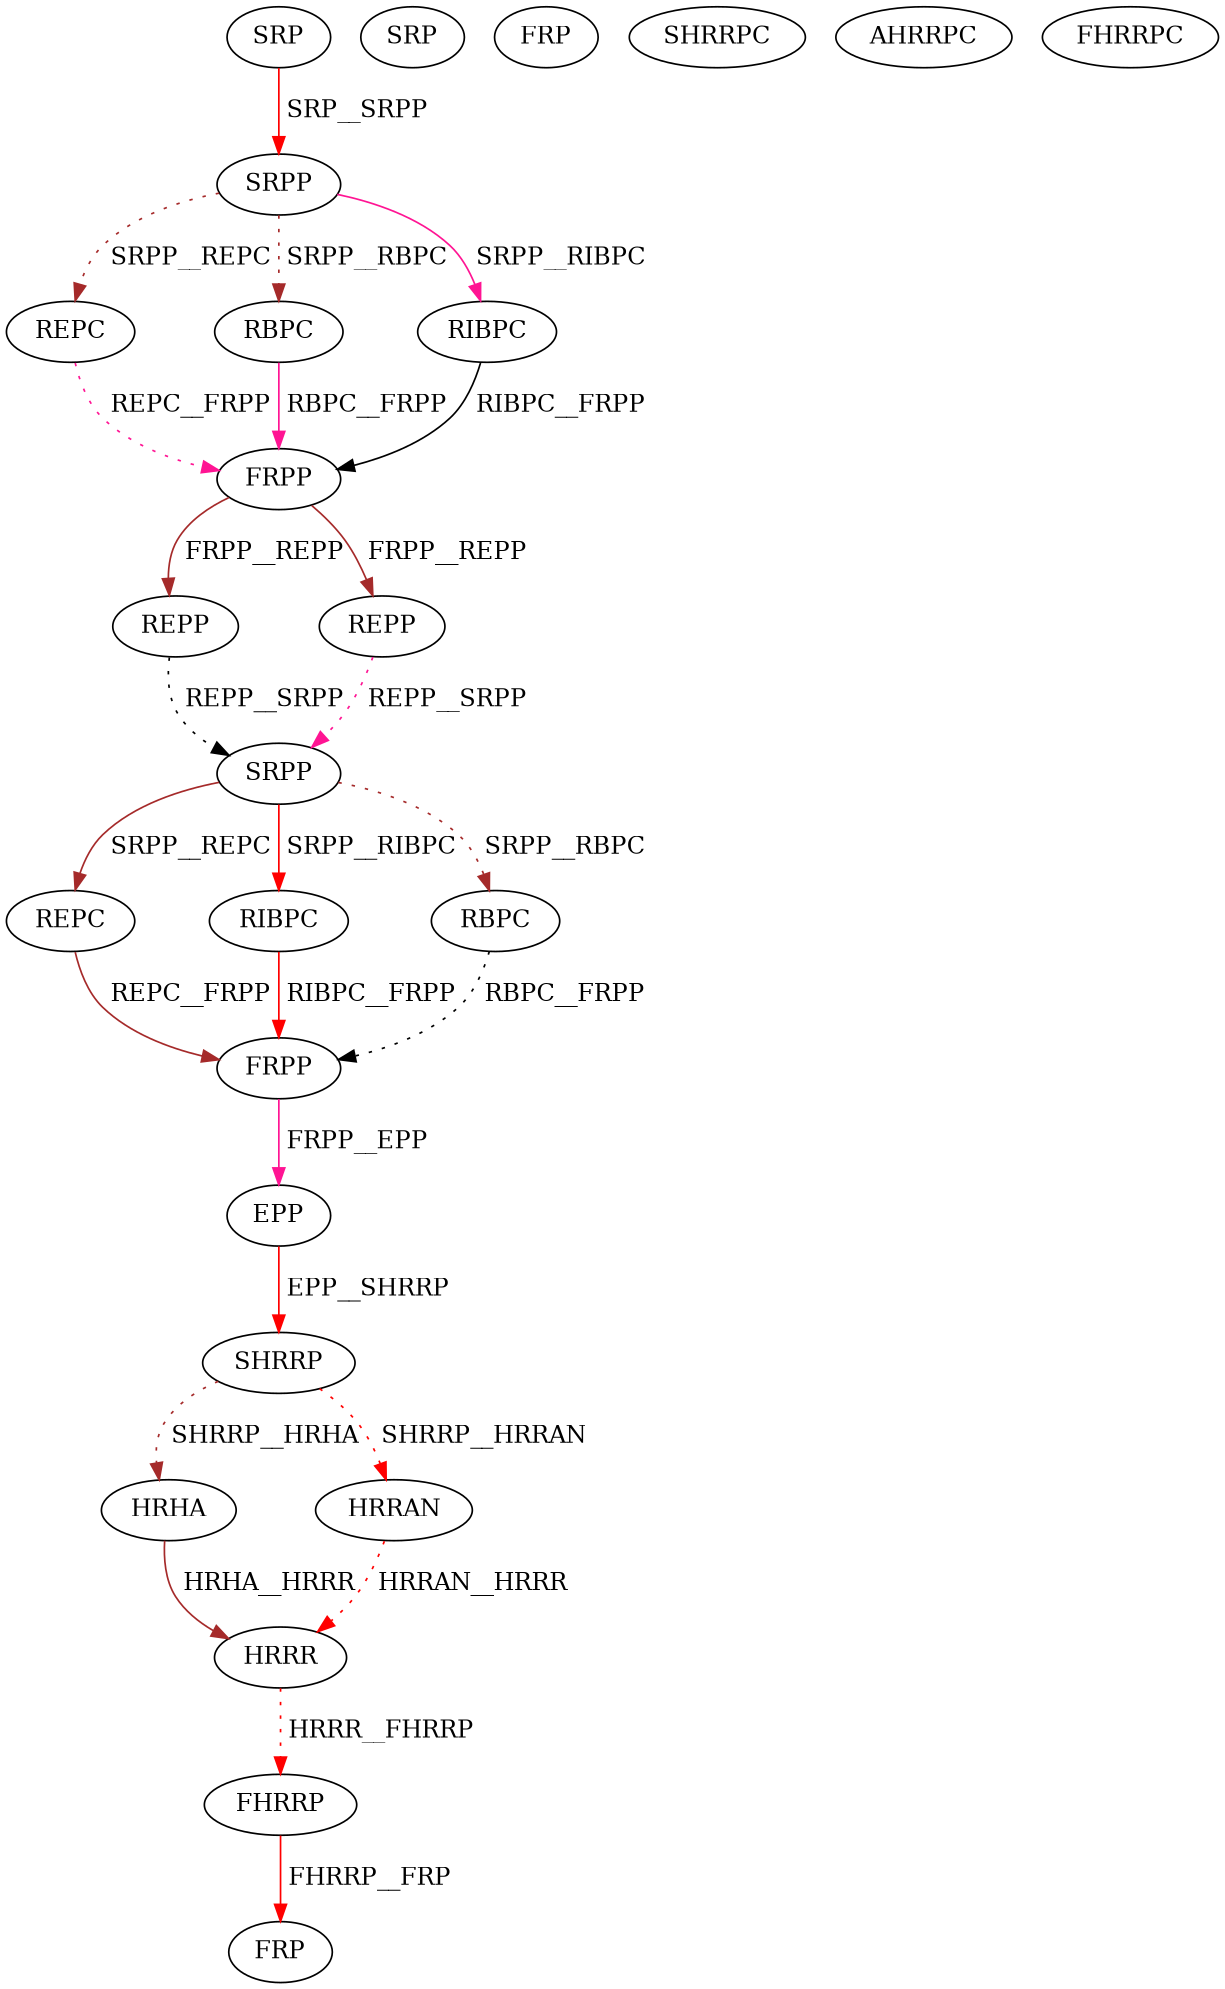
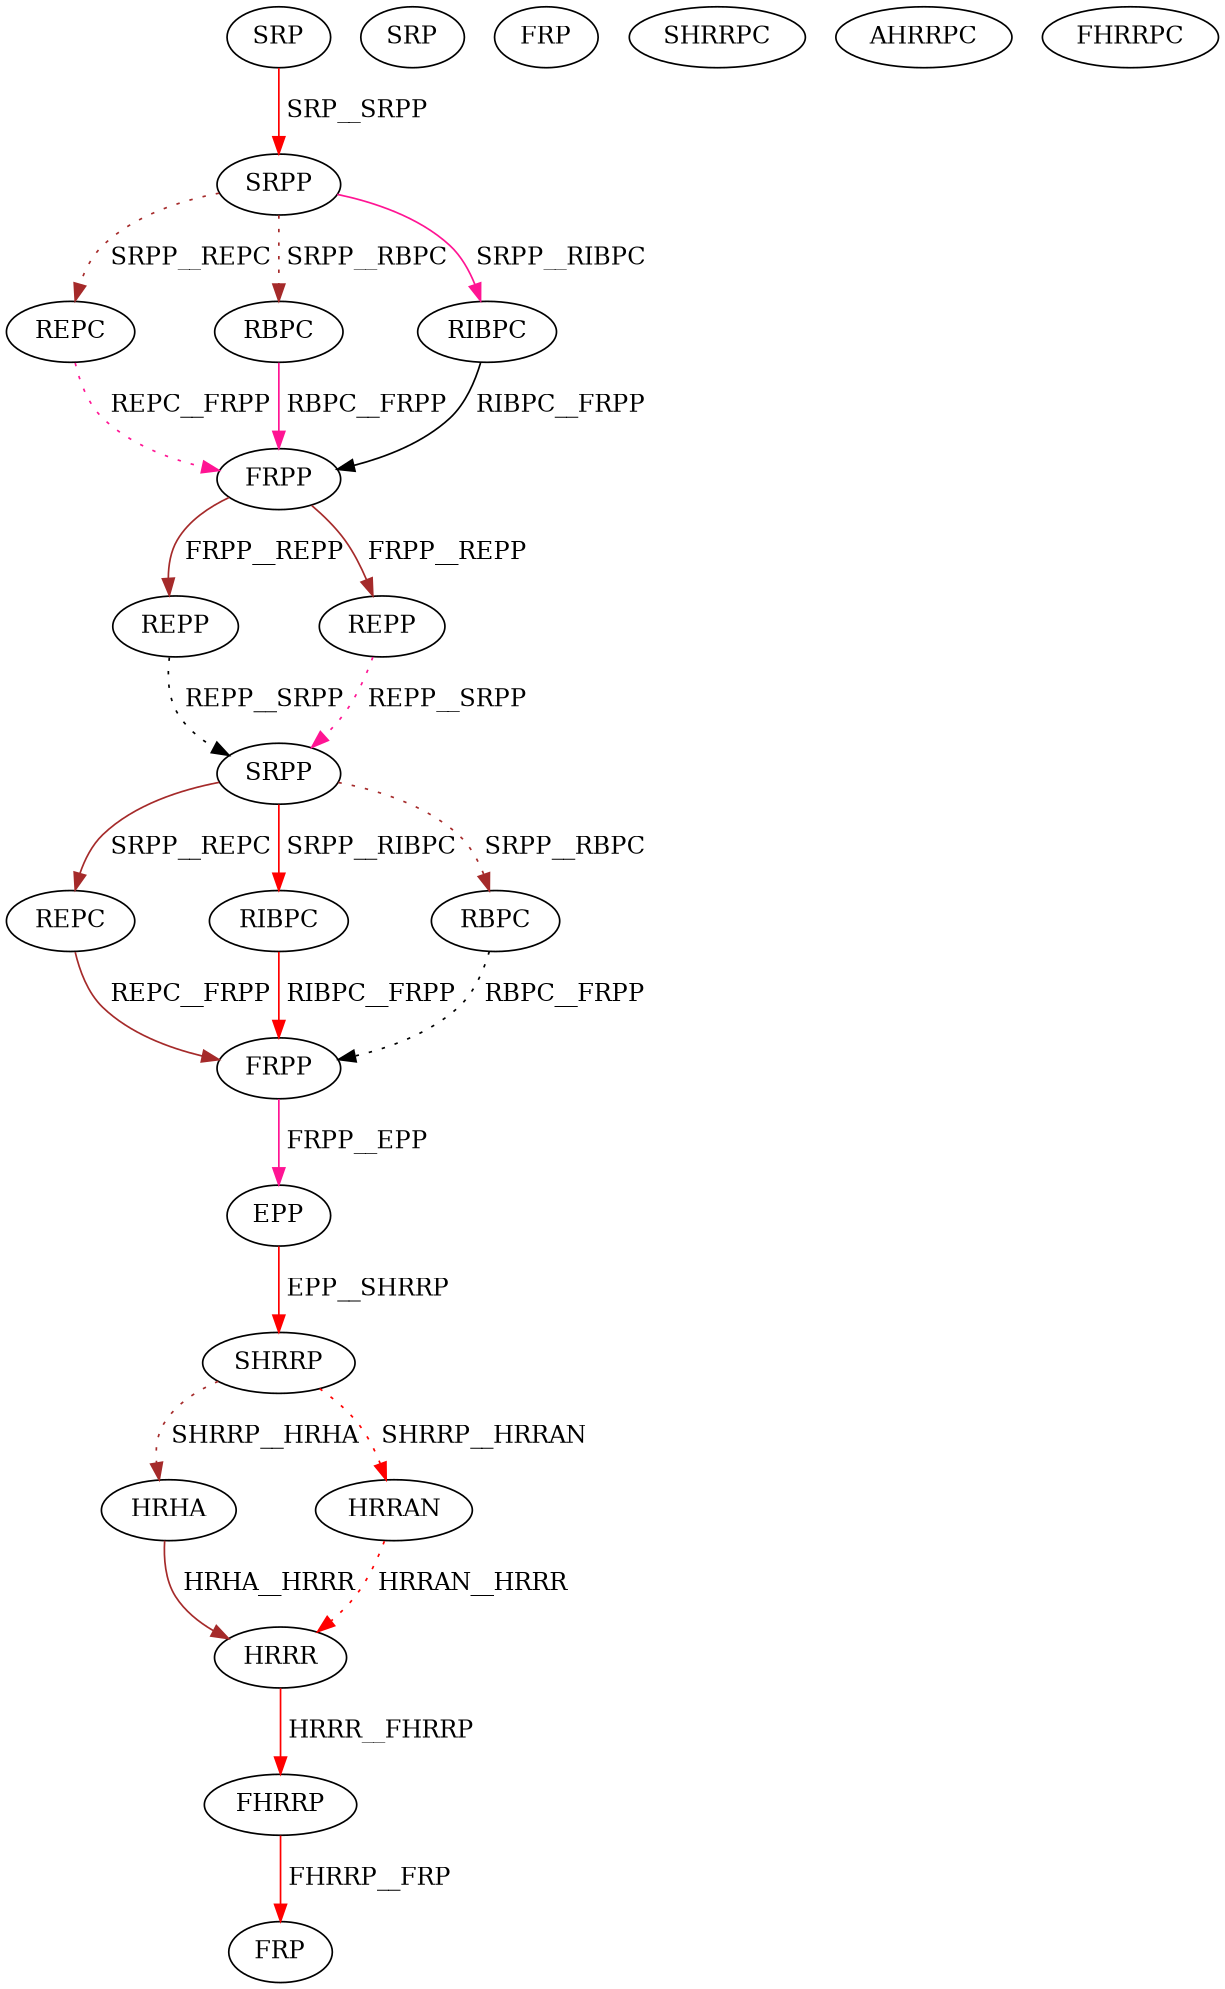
(281, 1723) -> (281, 1723)
